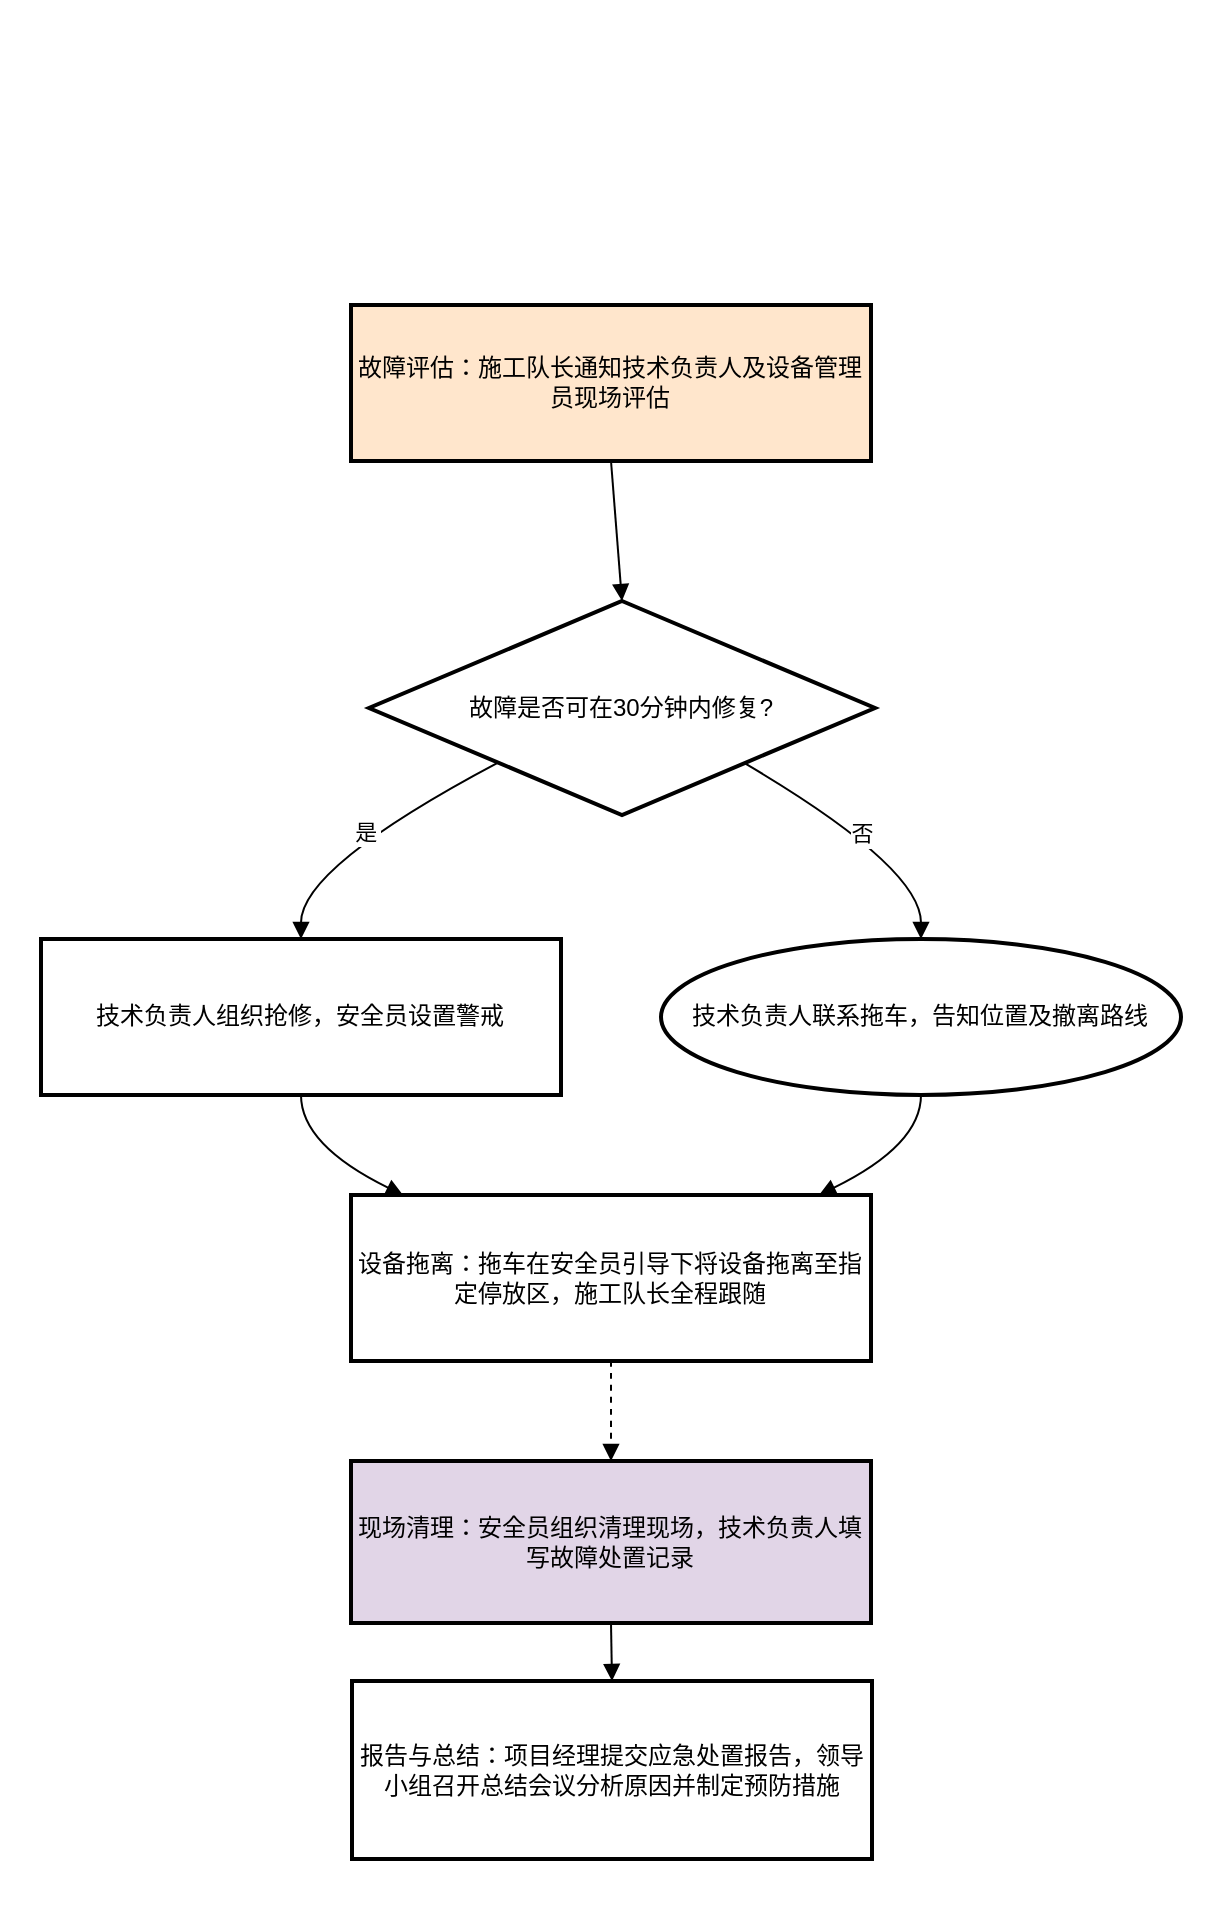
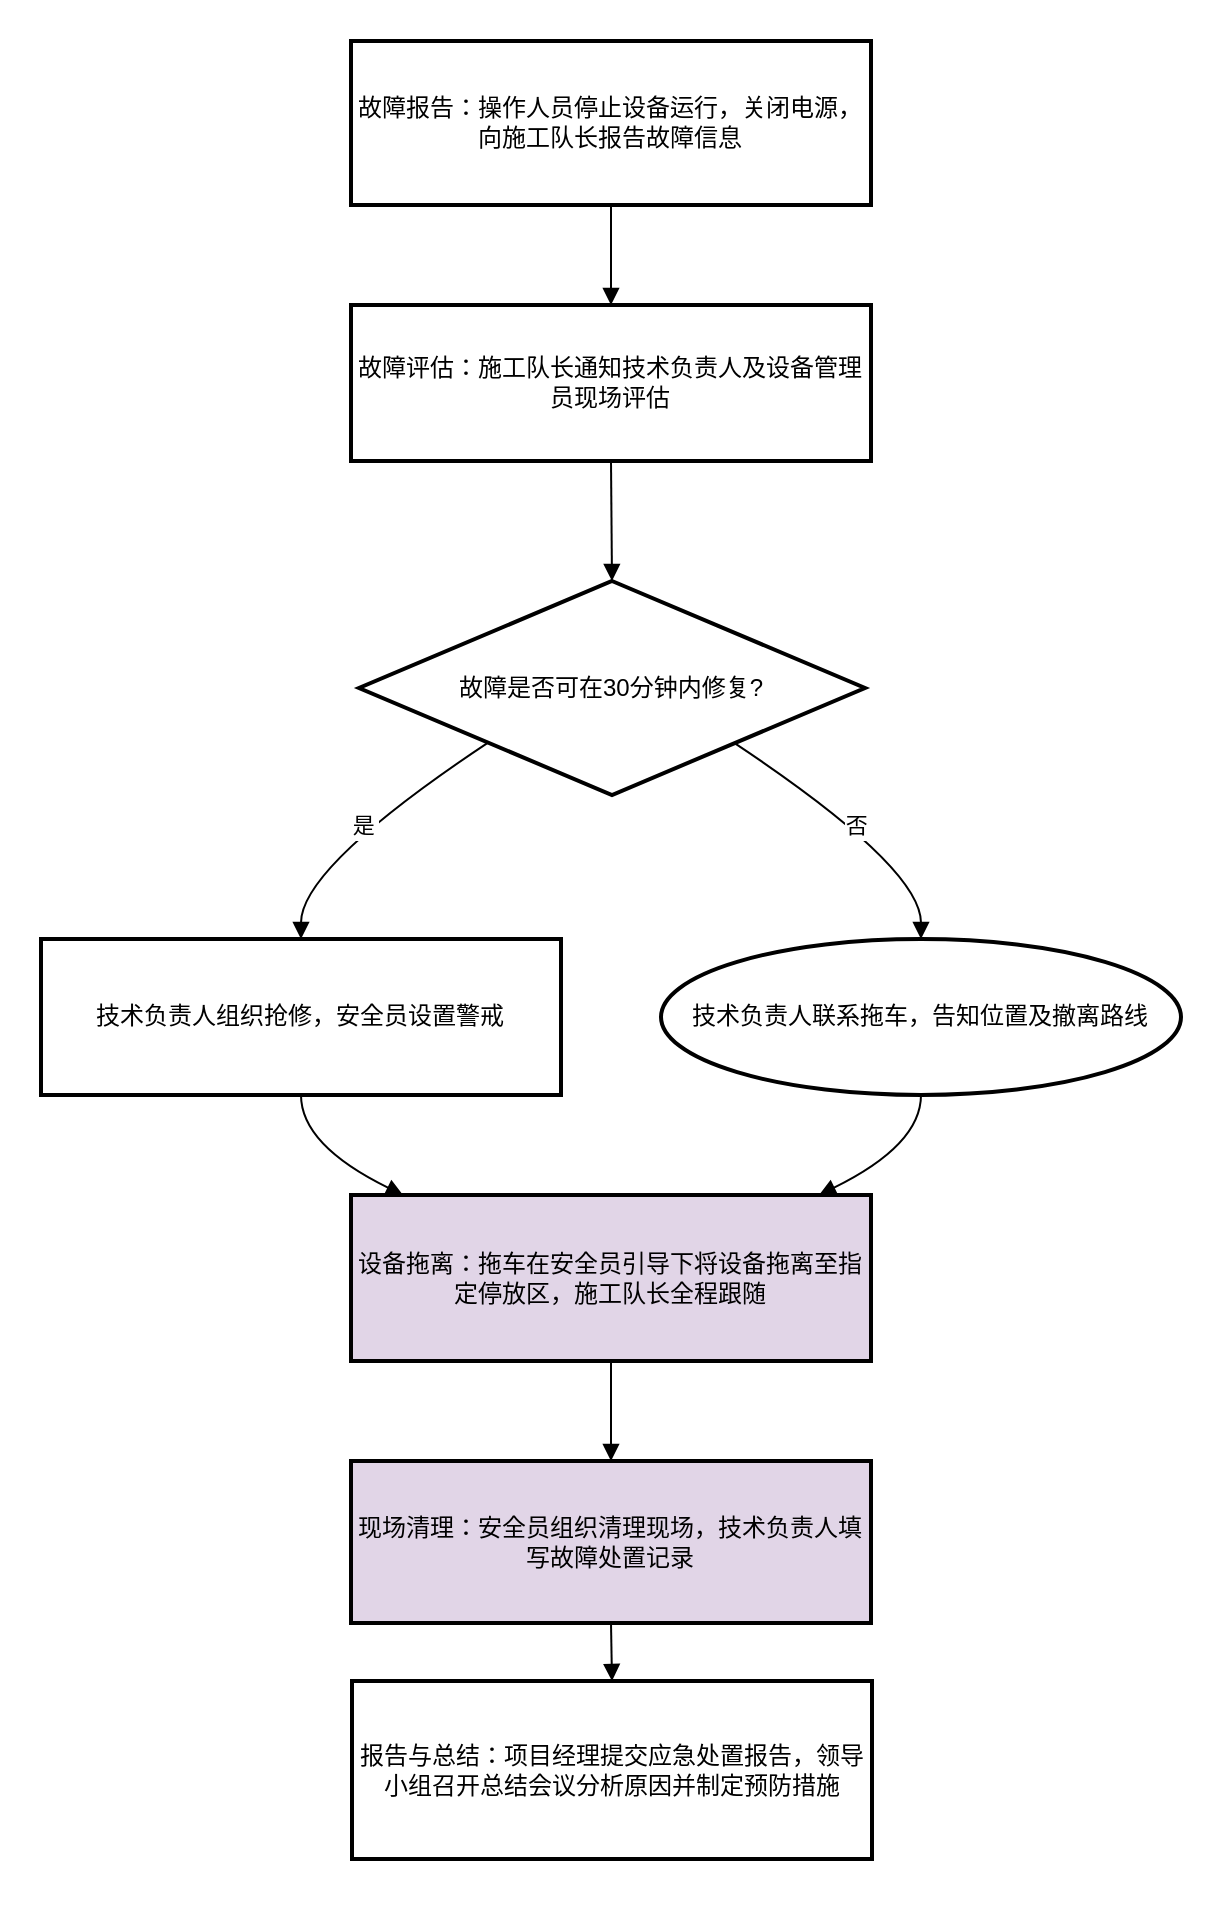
none -> (611, 123)
none -> (611, 247)
(611, 383) -> (611, 383)
(622, 708) -> (612, 688)
(611, 1278) -> (611, 1278)
(611, 1405) -> (611, 1405)
